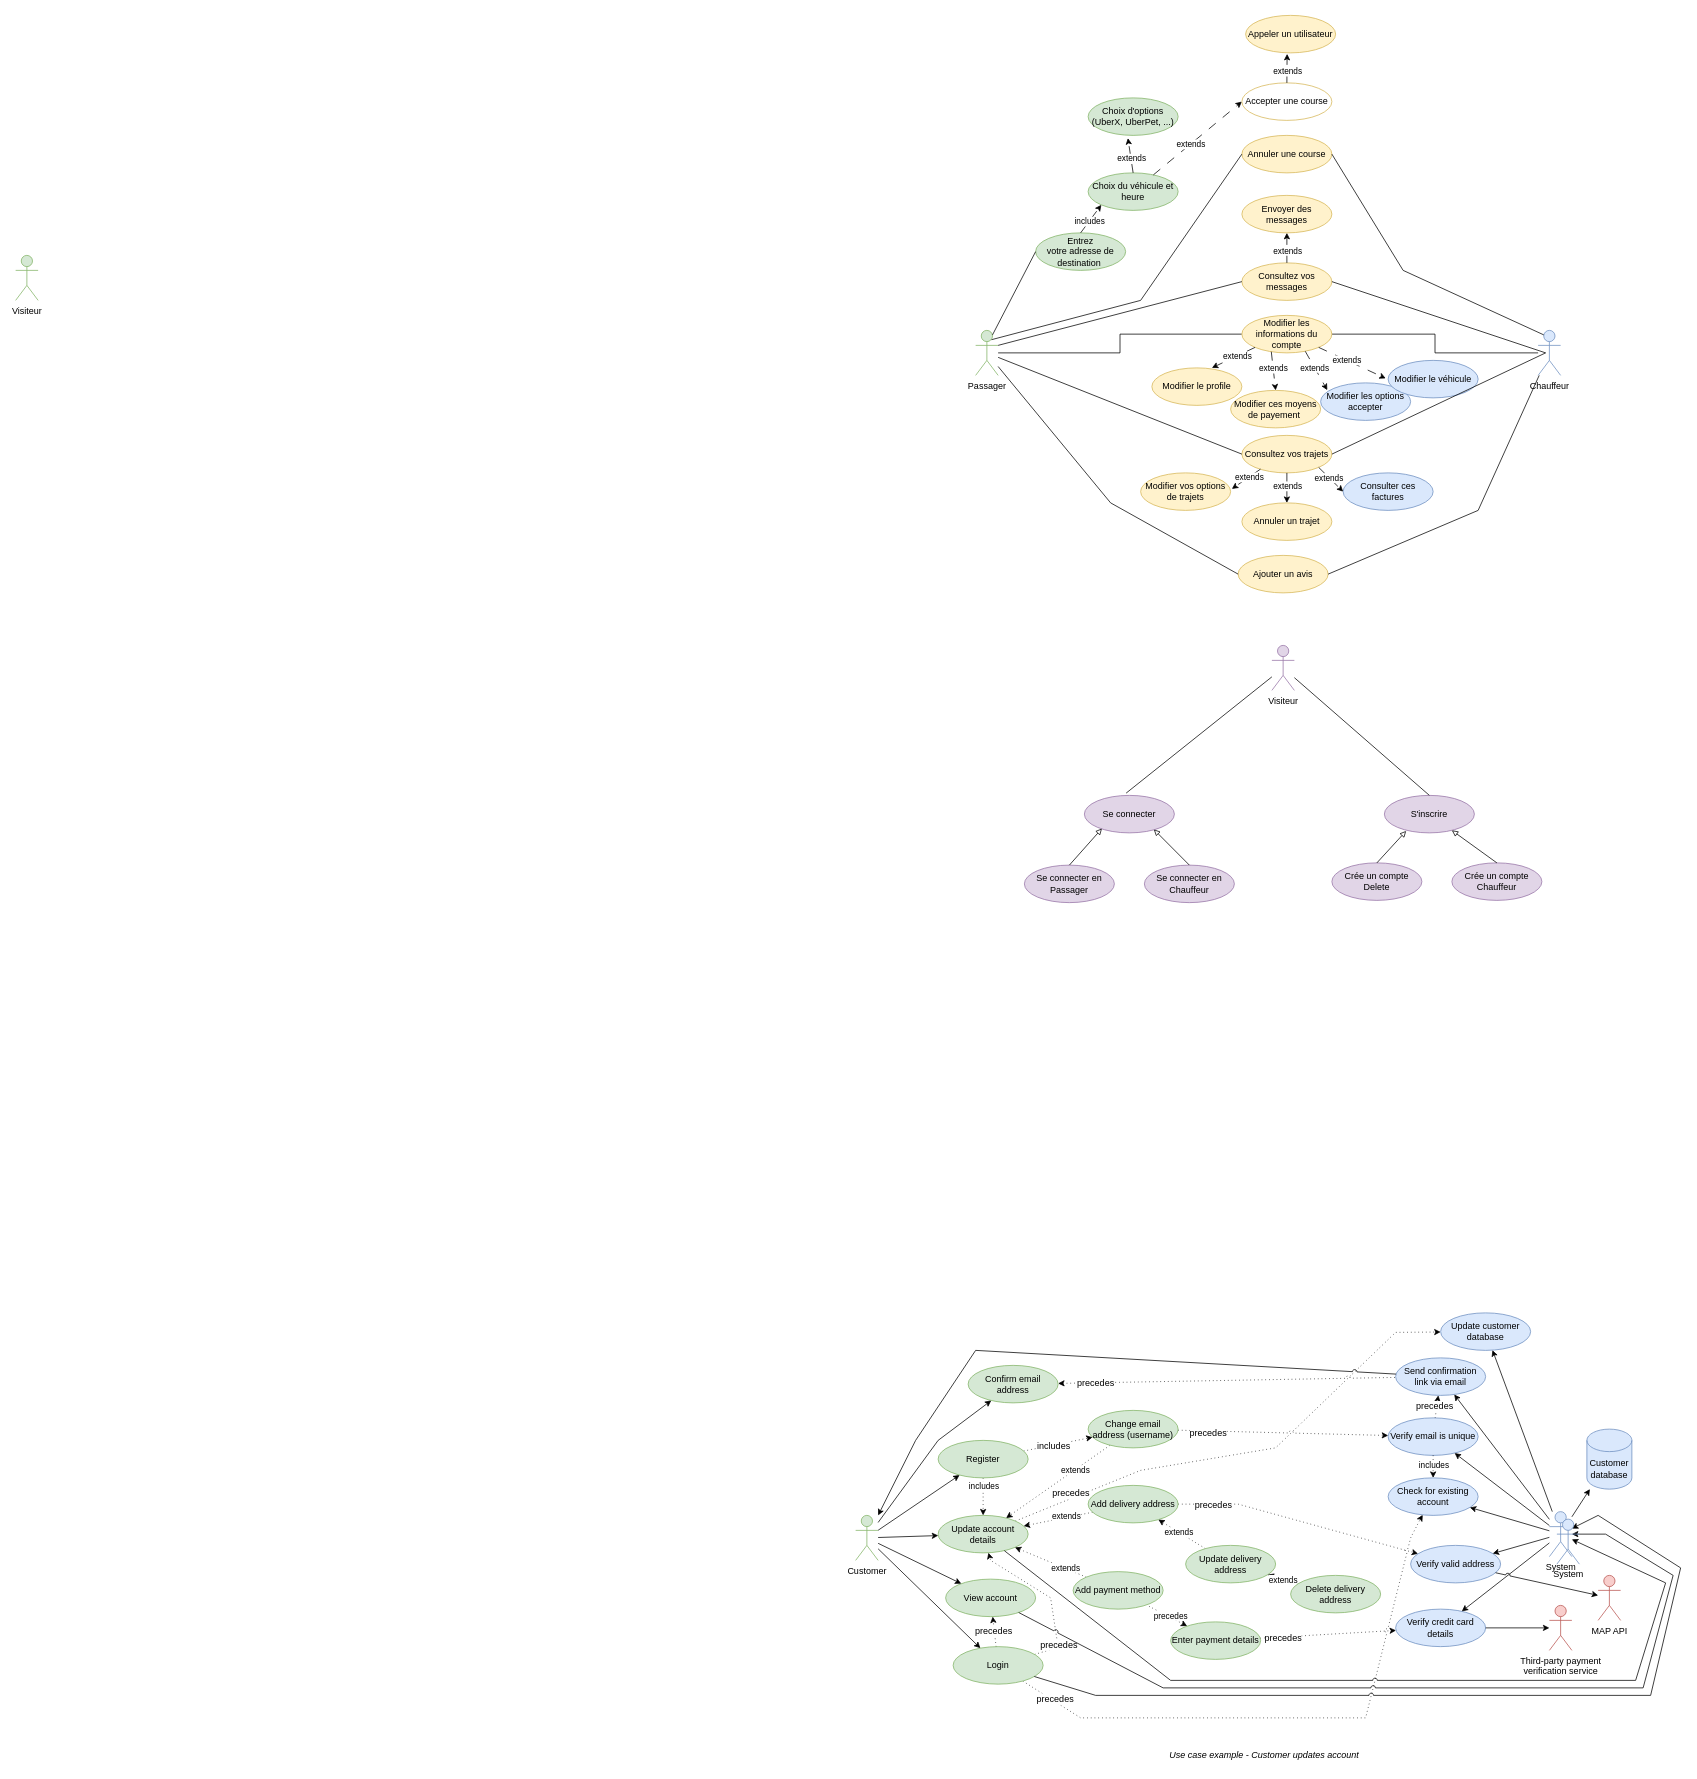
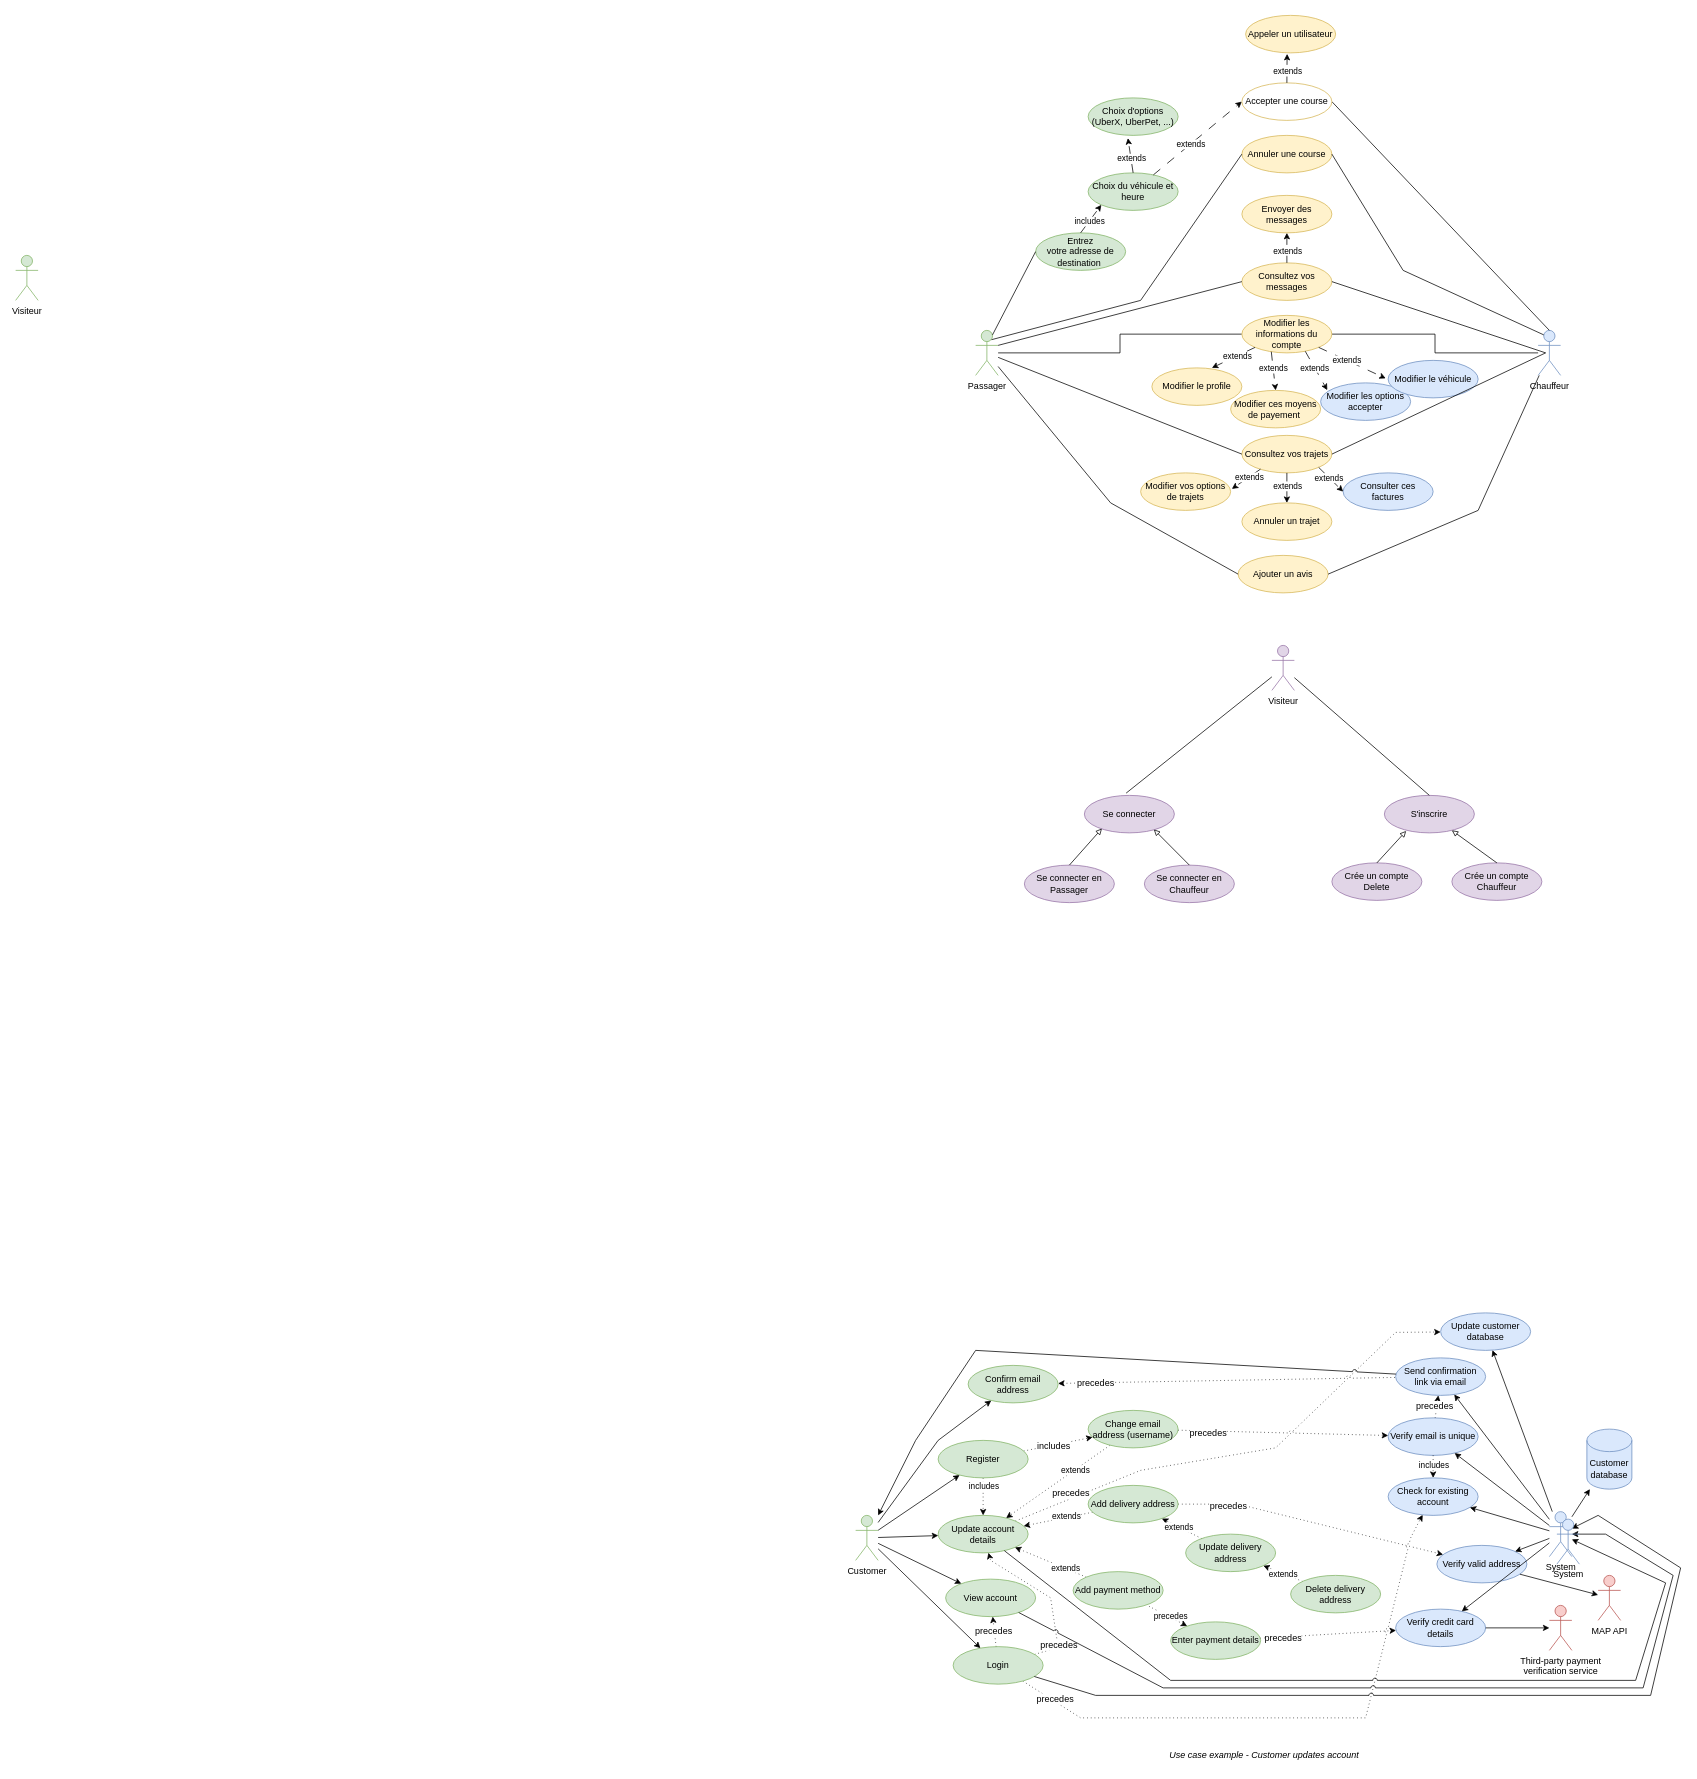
none -> (1441, 216)
(1230, 1564) -> (1230, 1553)
(1455, 1564) -> (1482, 1564)
